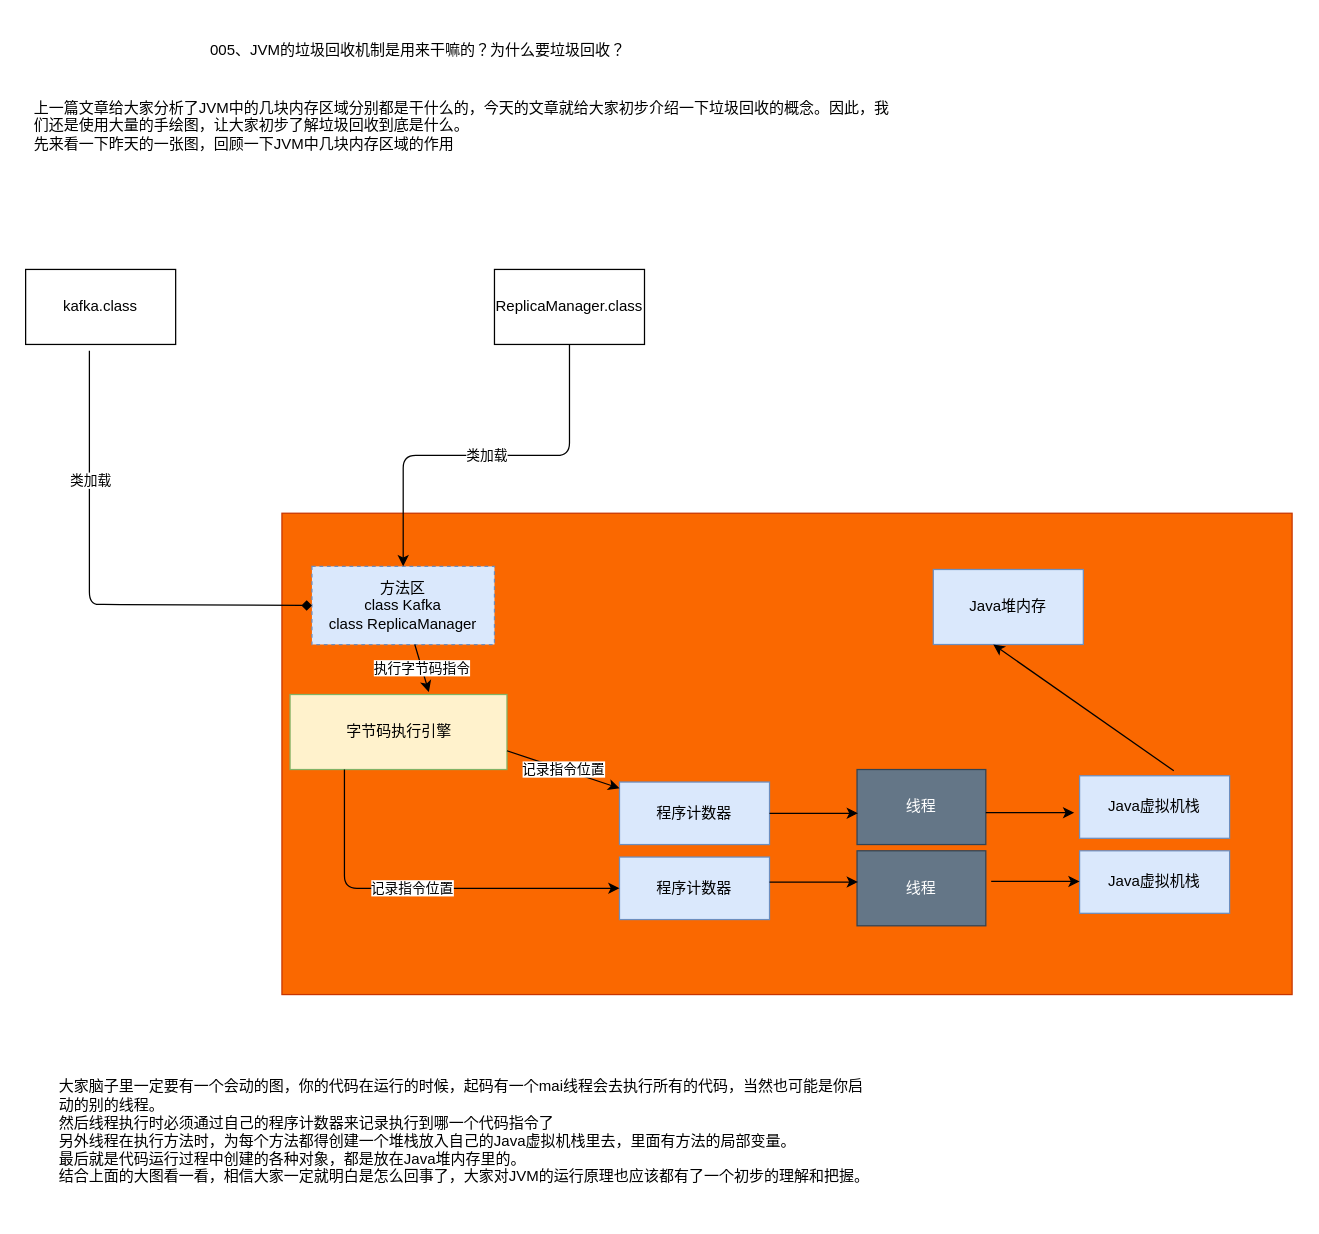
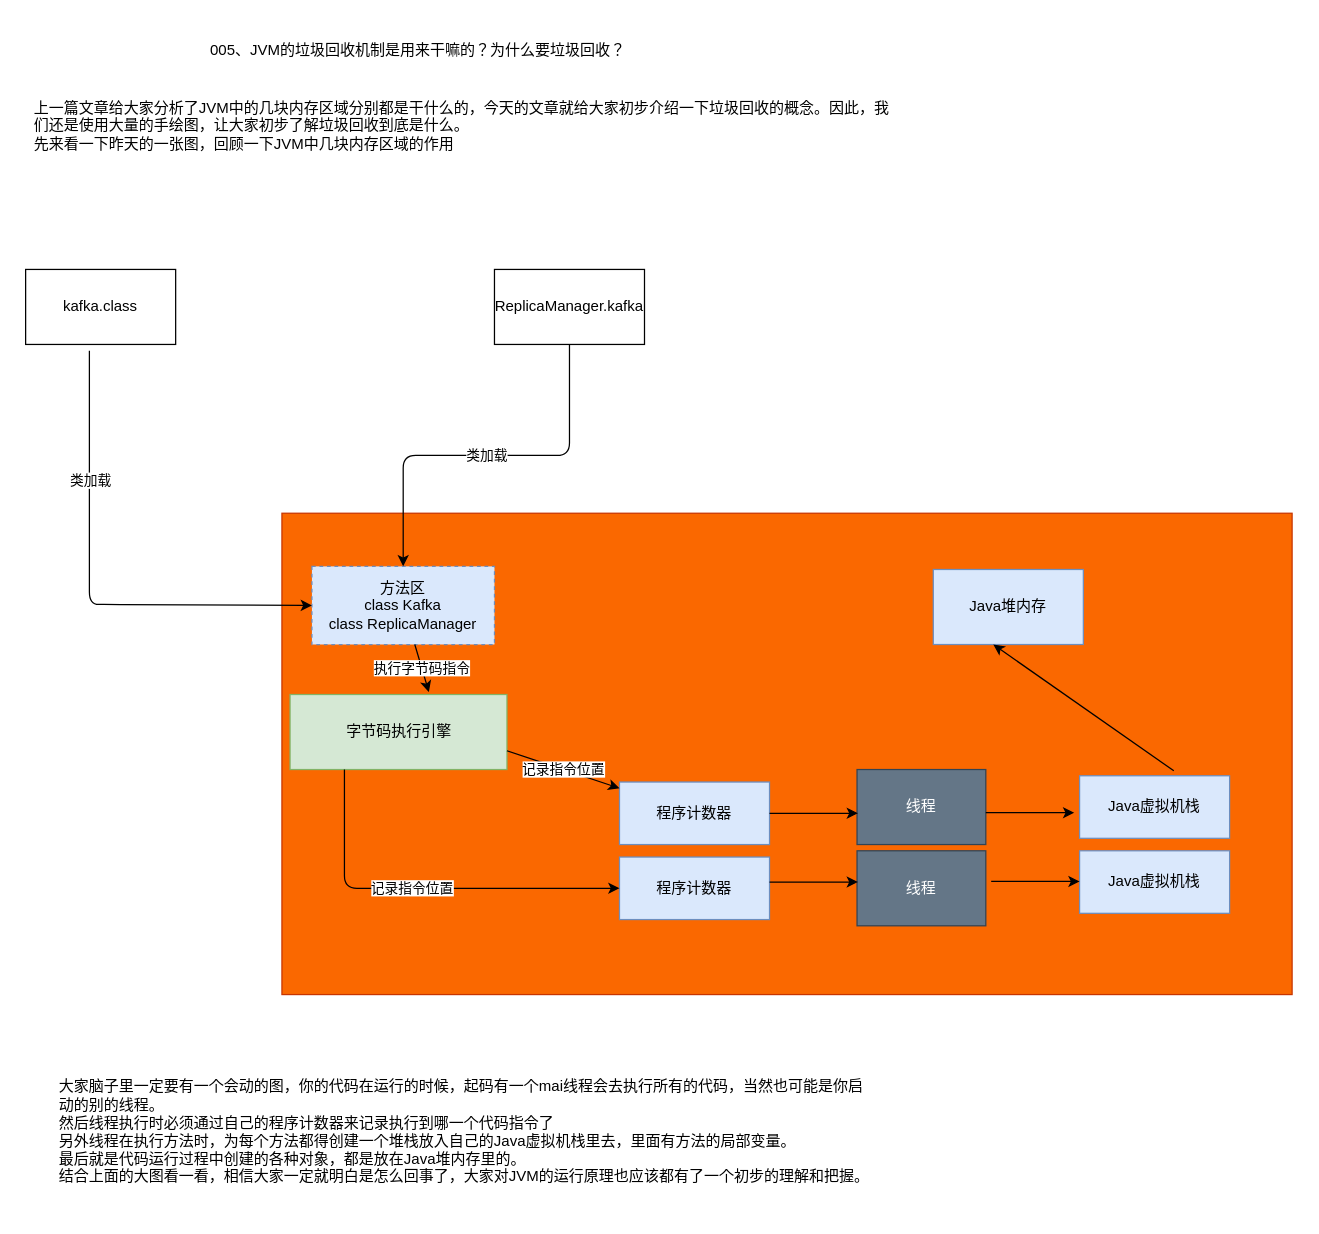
(569, 307) -> (569, 307)
(301, 605) -> (302, 605)
(398, 732) -> (398, 732)
